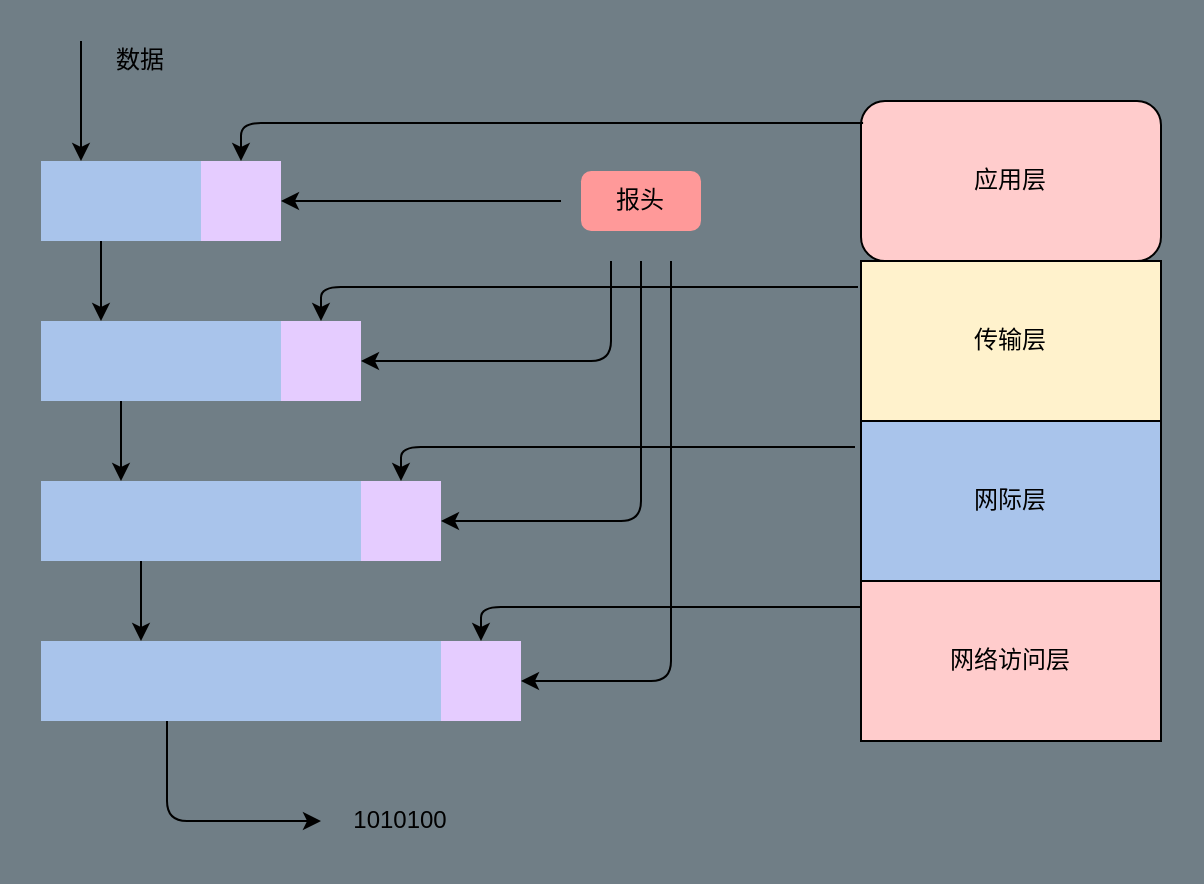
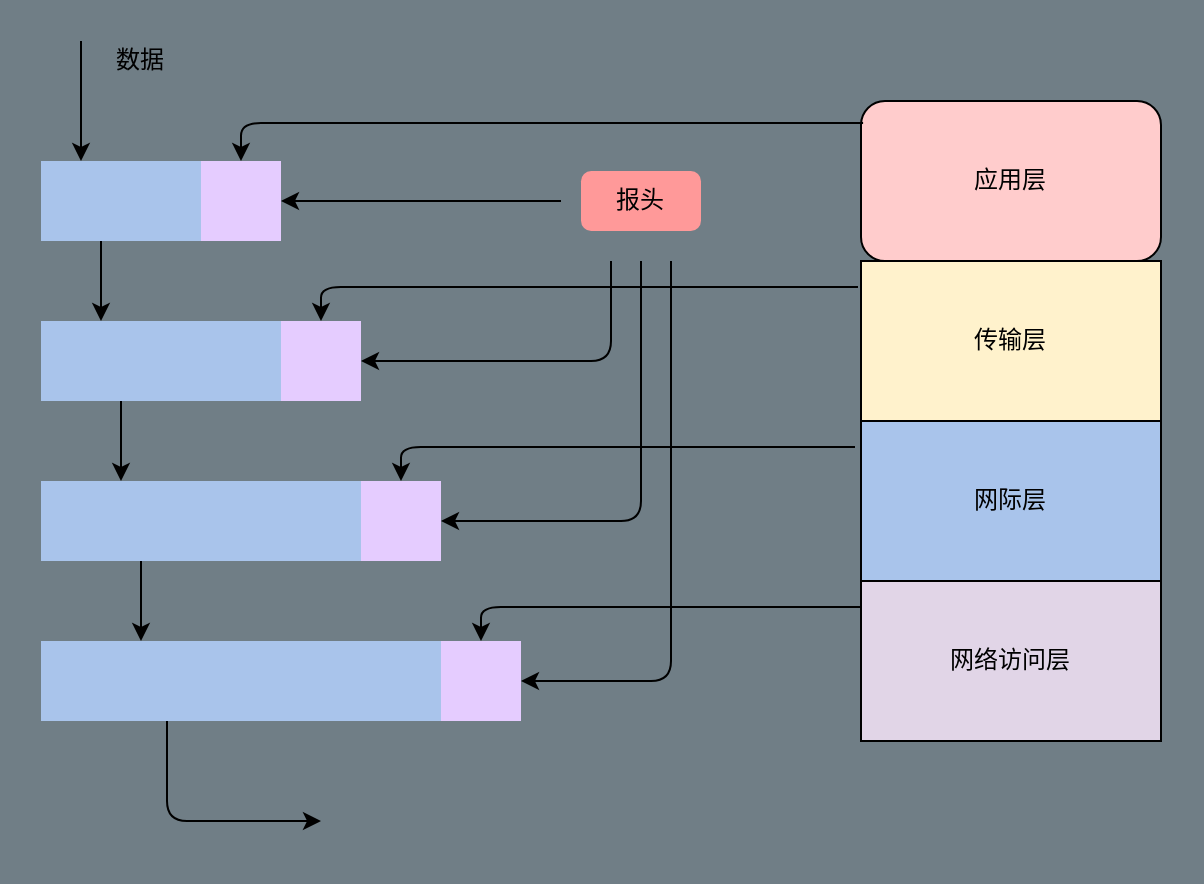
(1011, 661) -> (1011, 661)
(401, 821) -> none
